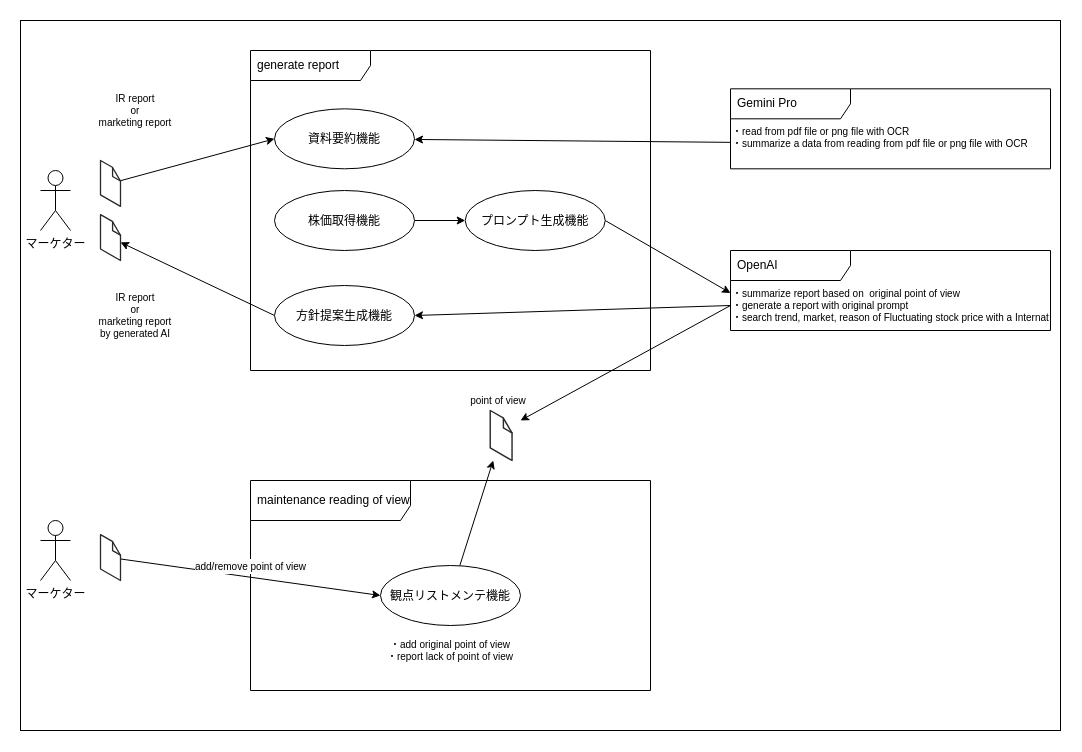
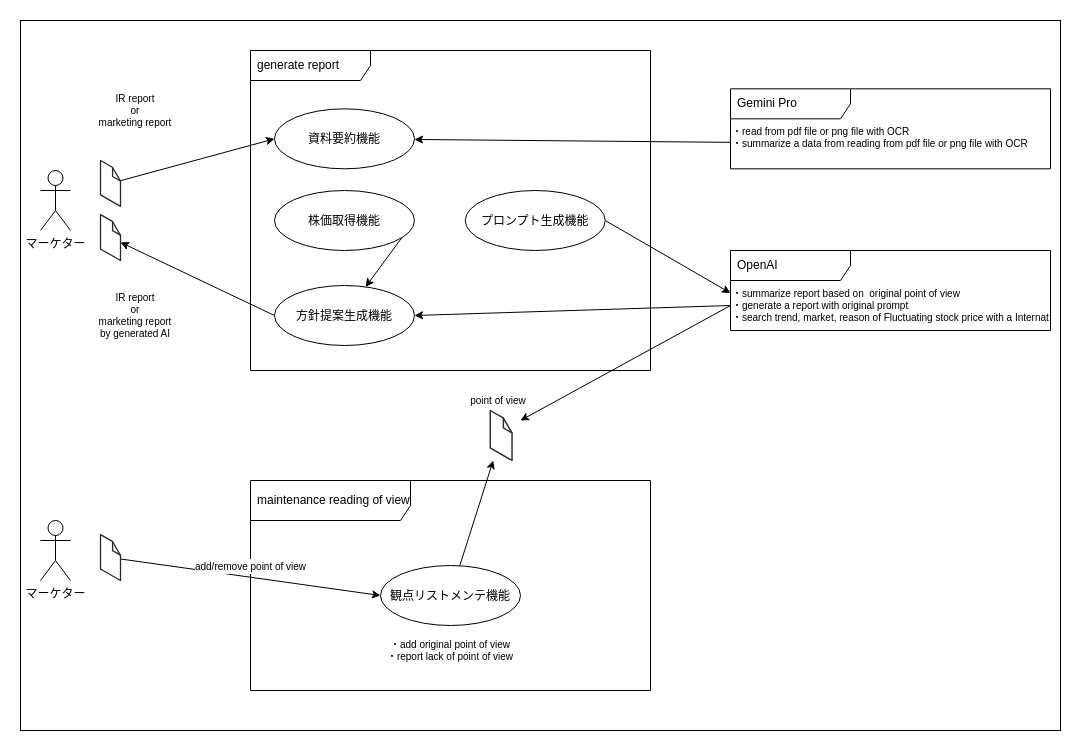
(437, 221) -> (387, 258)
